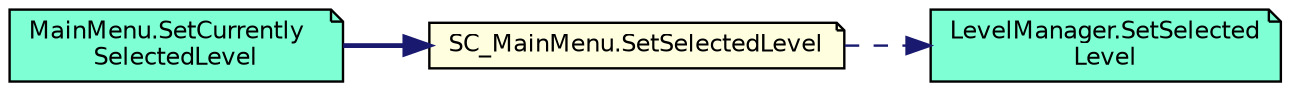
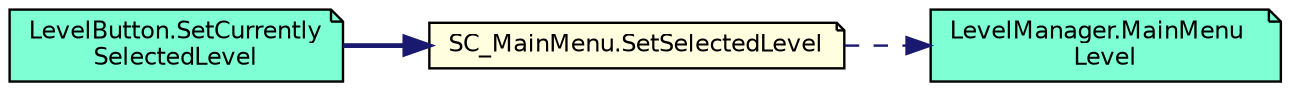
(176, 46) -> (176, 46)
(1106, 46) -> (1106, 46)
